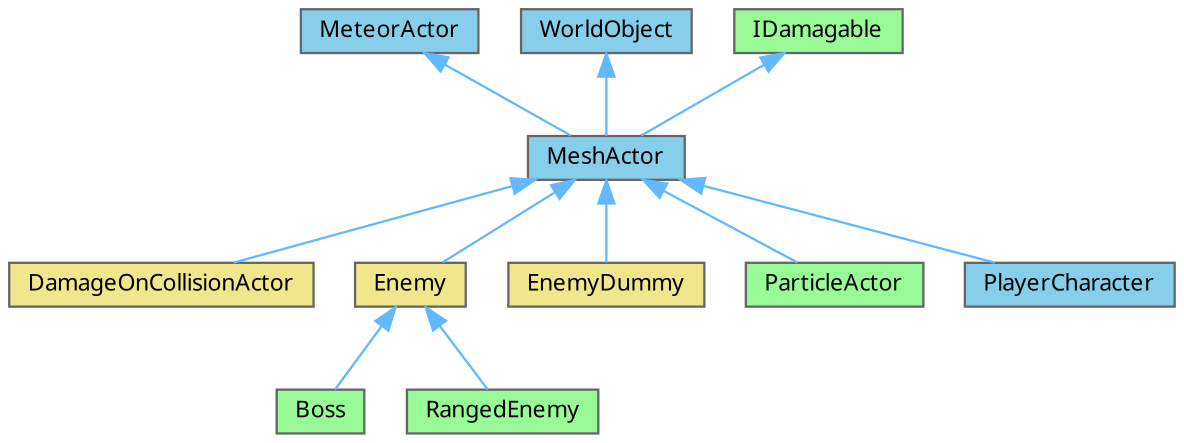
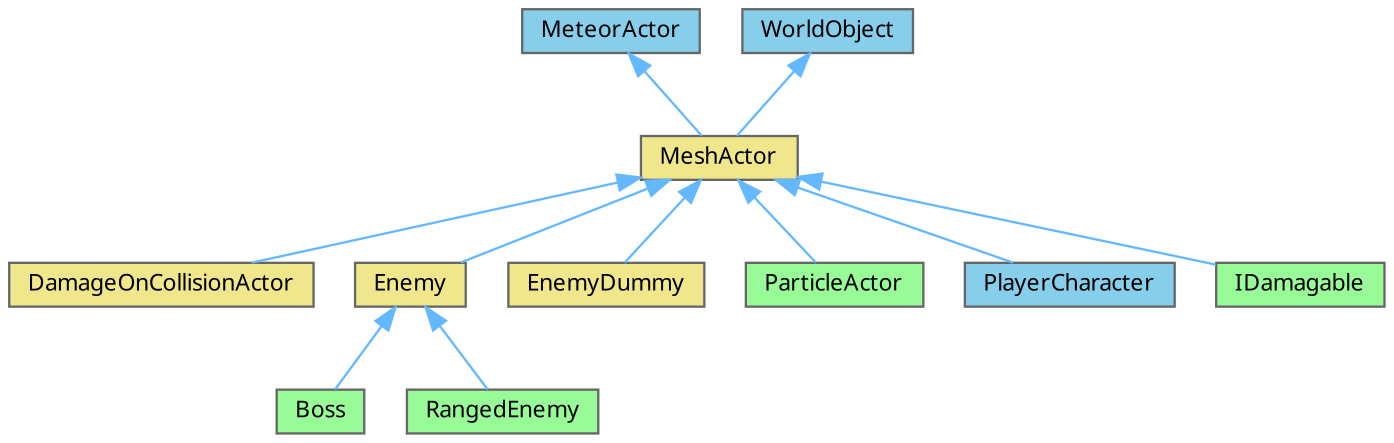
(703, 100) -> (1019, 223)
(606, 158) -> (719, 158)
